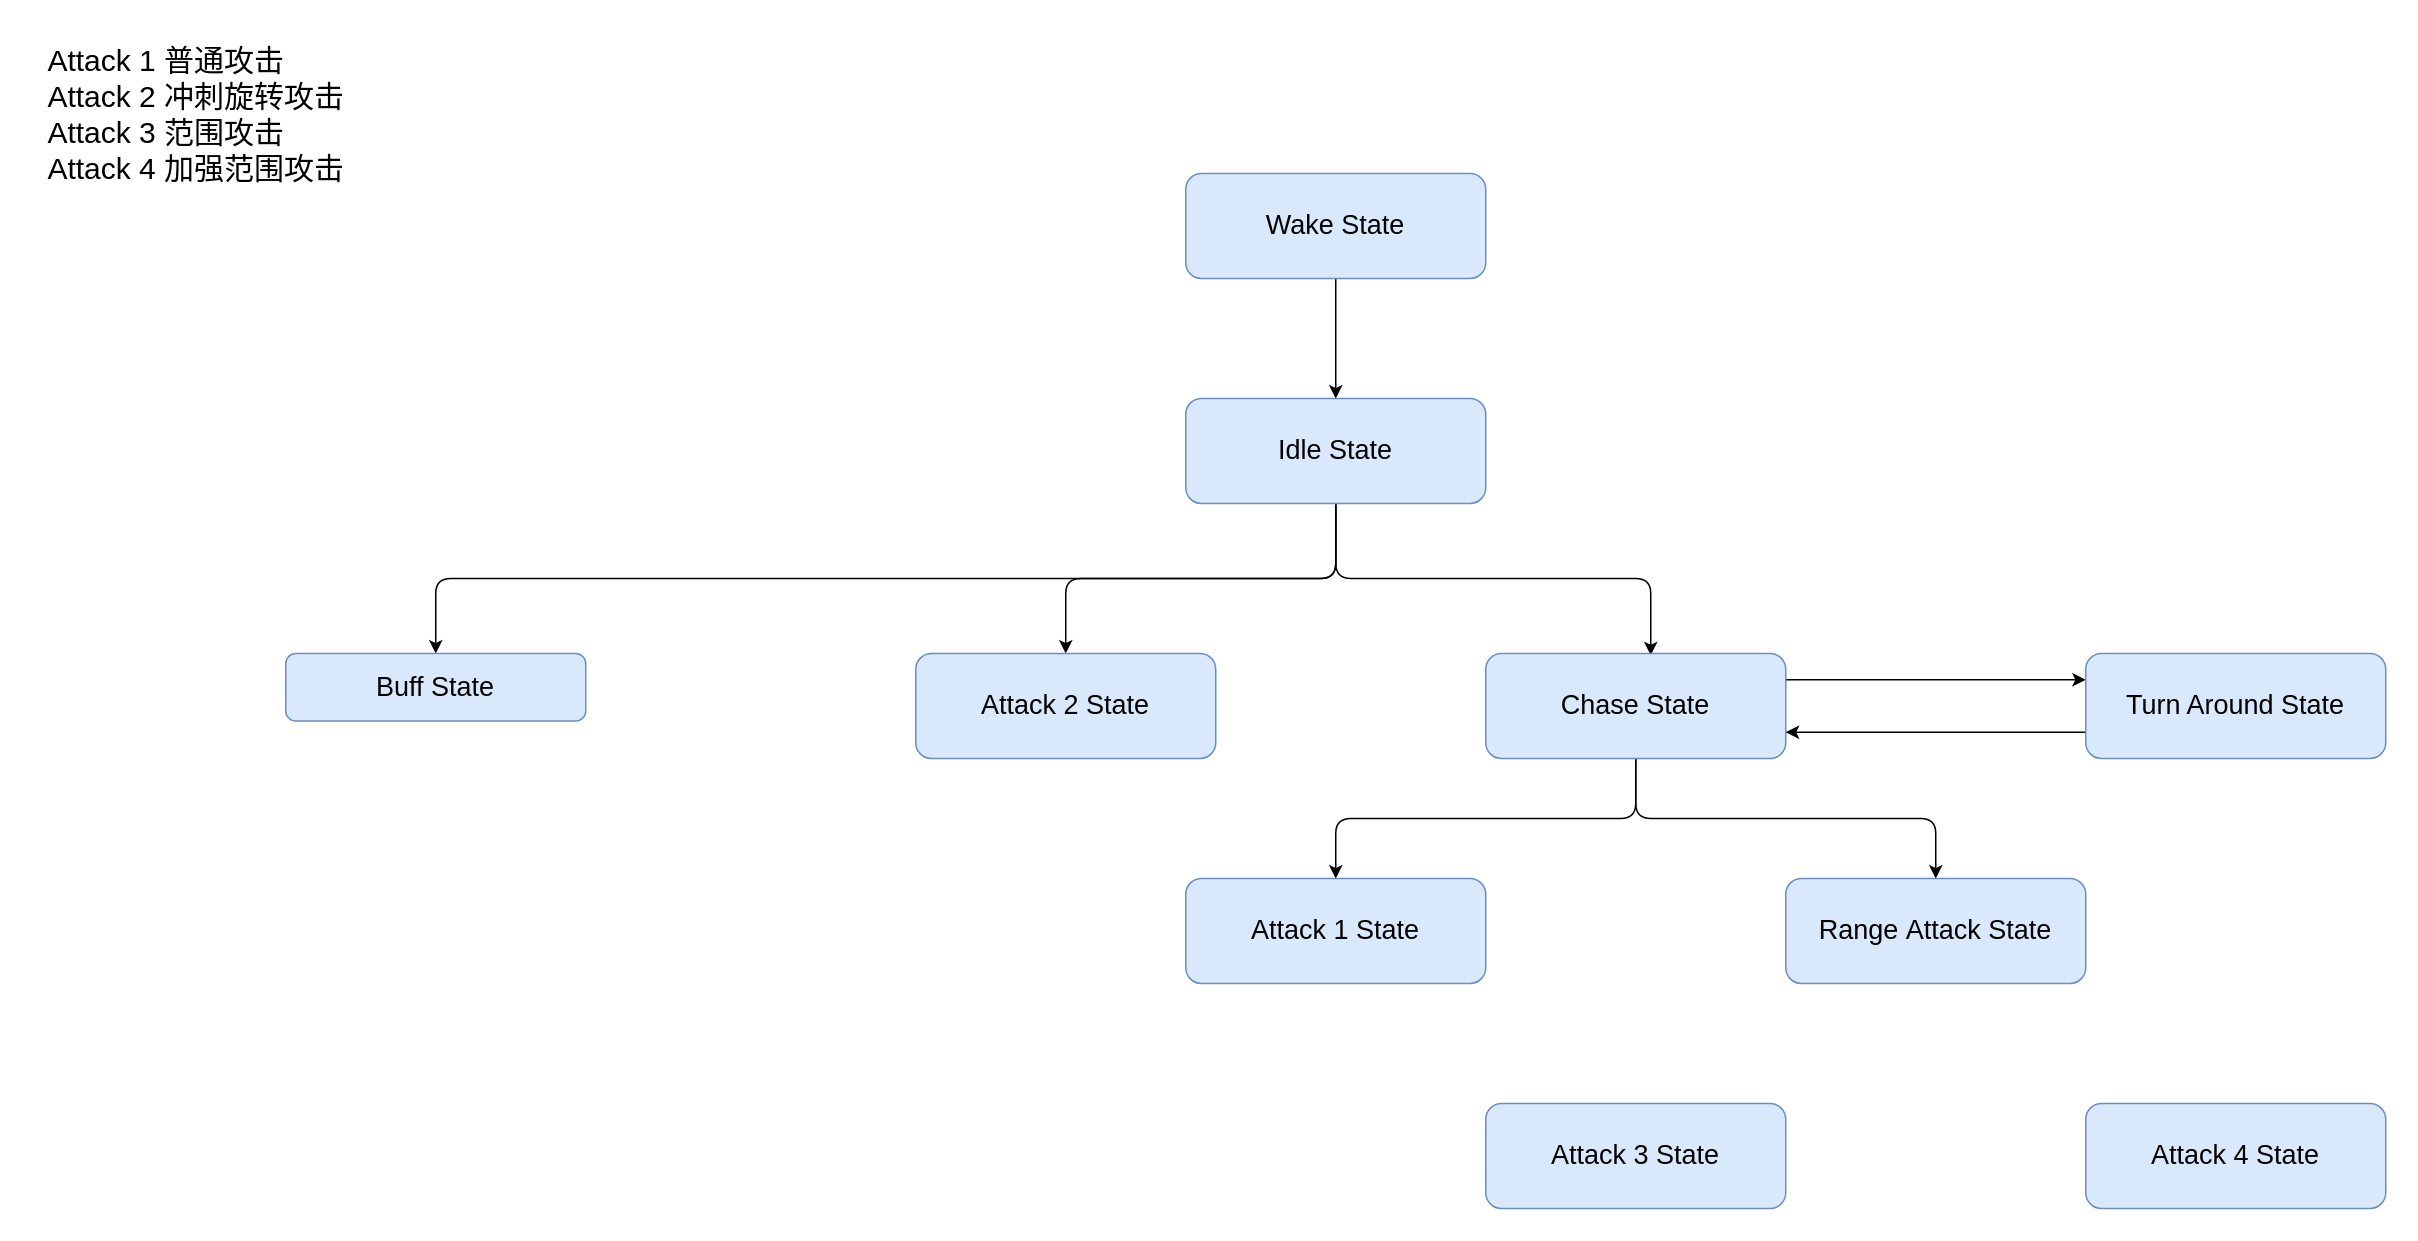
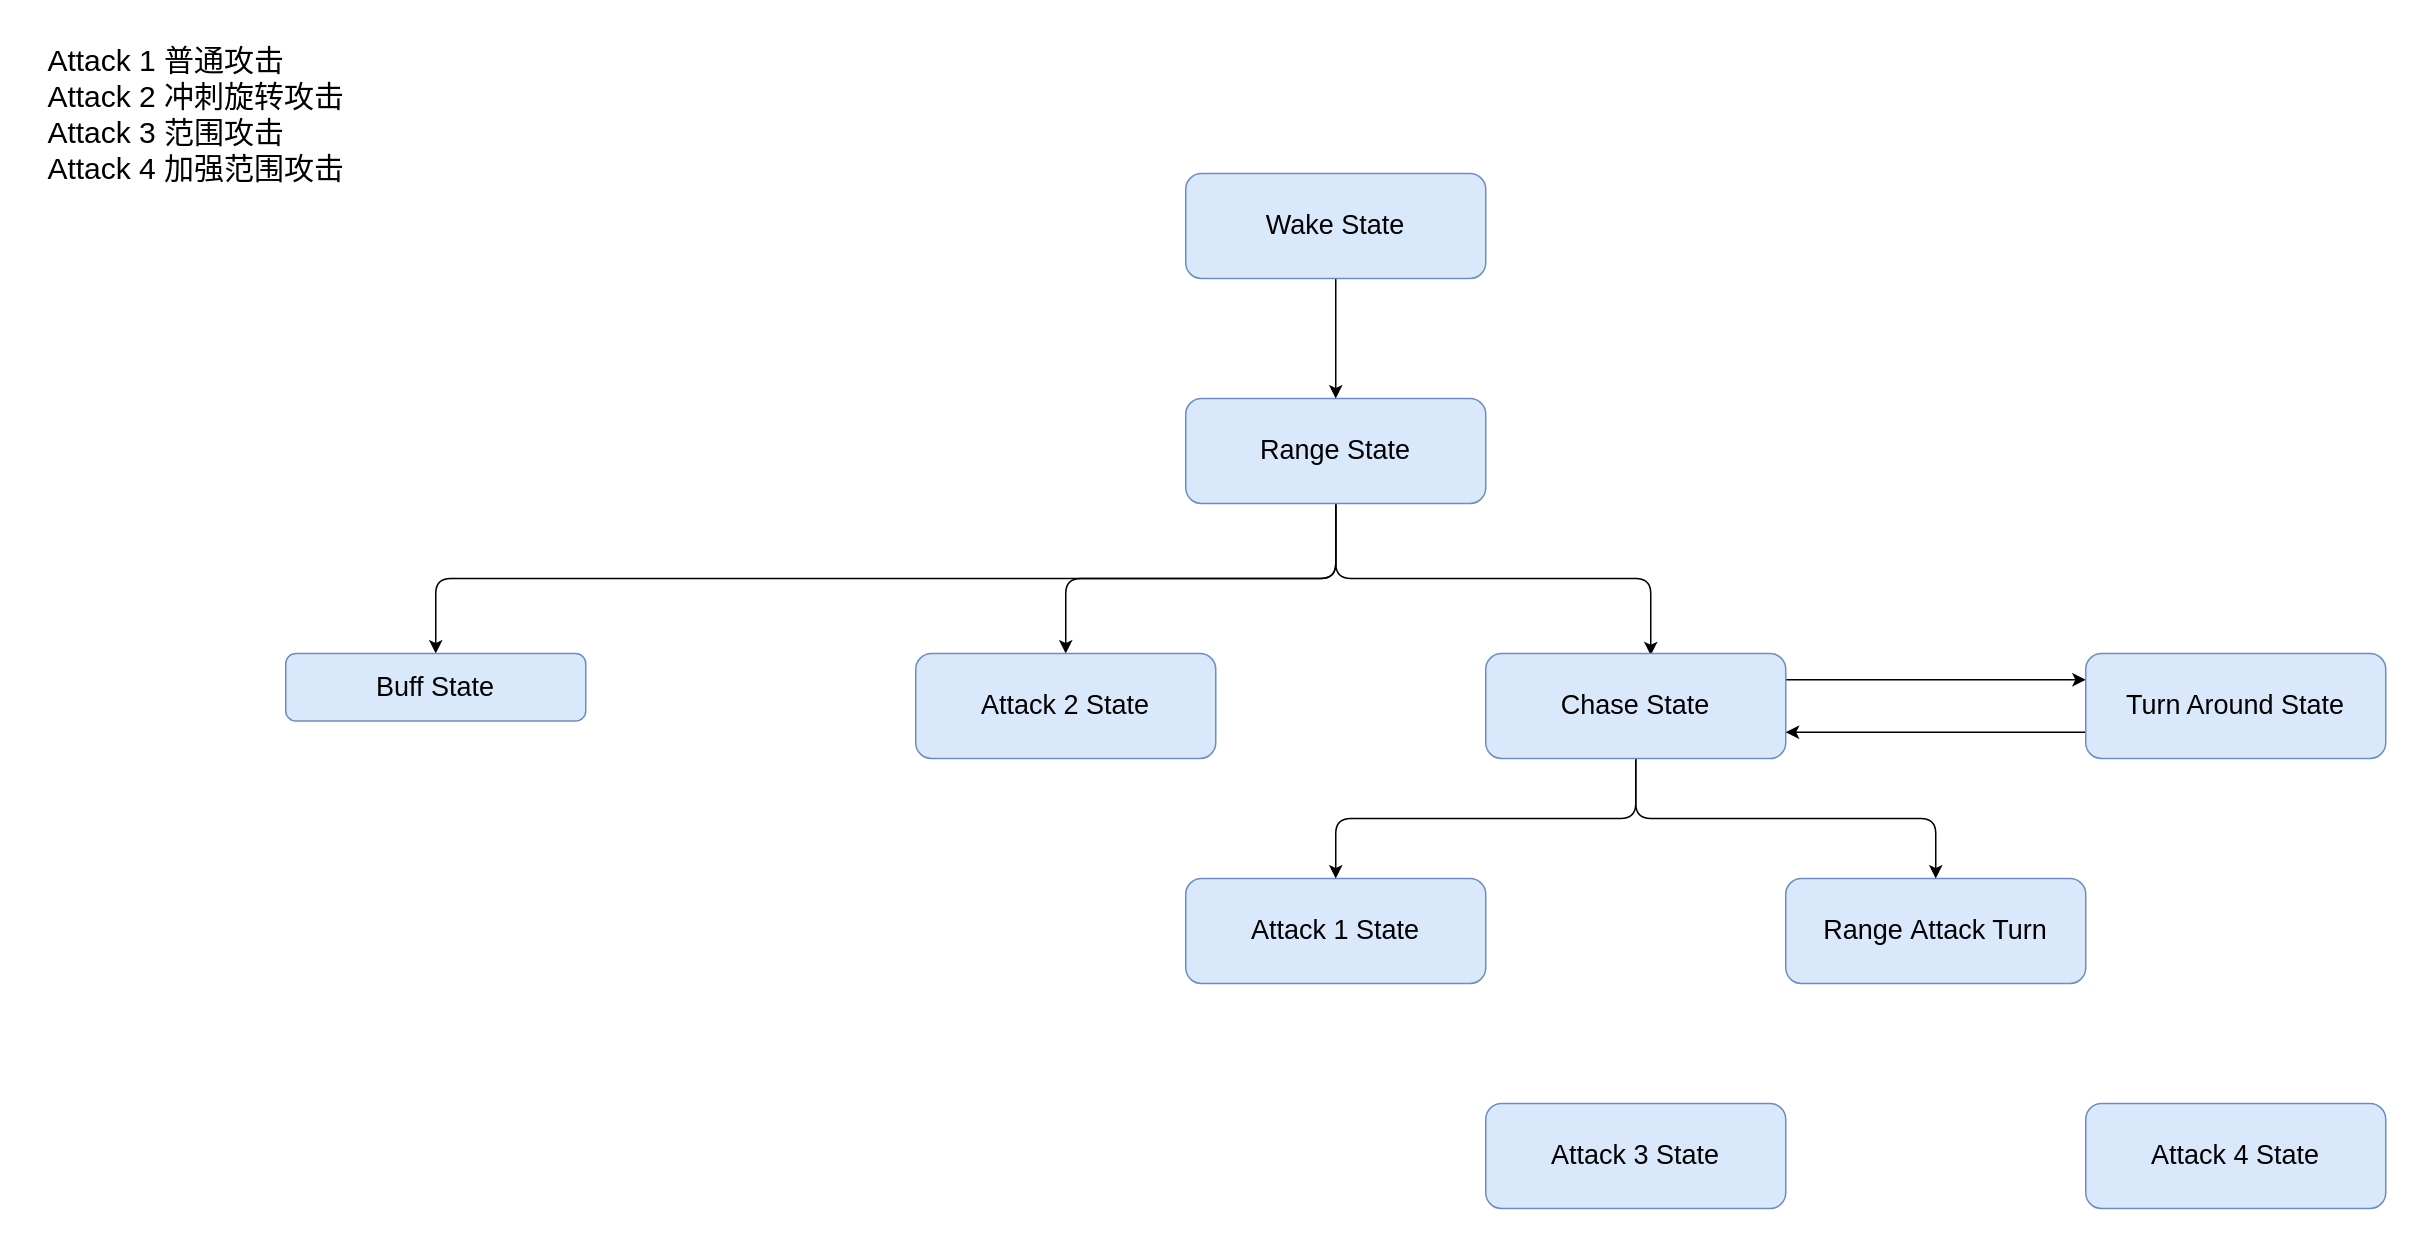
(1336, 451) -> (1336, 451)
(1936, 931) -> (1936, 931)
